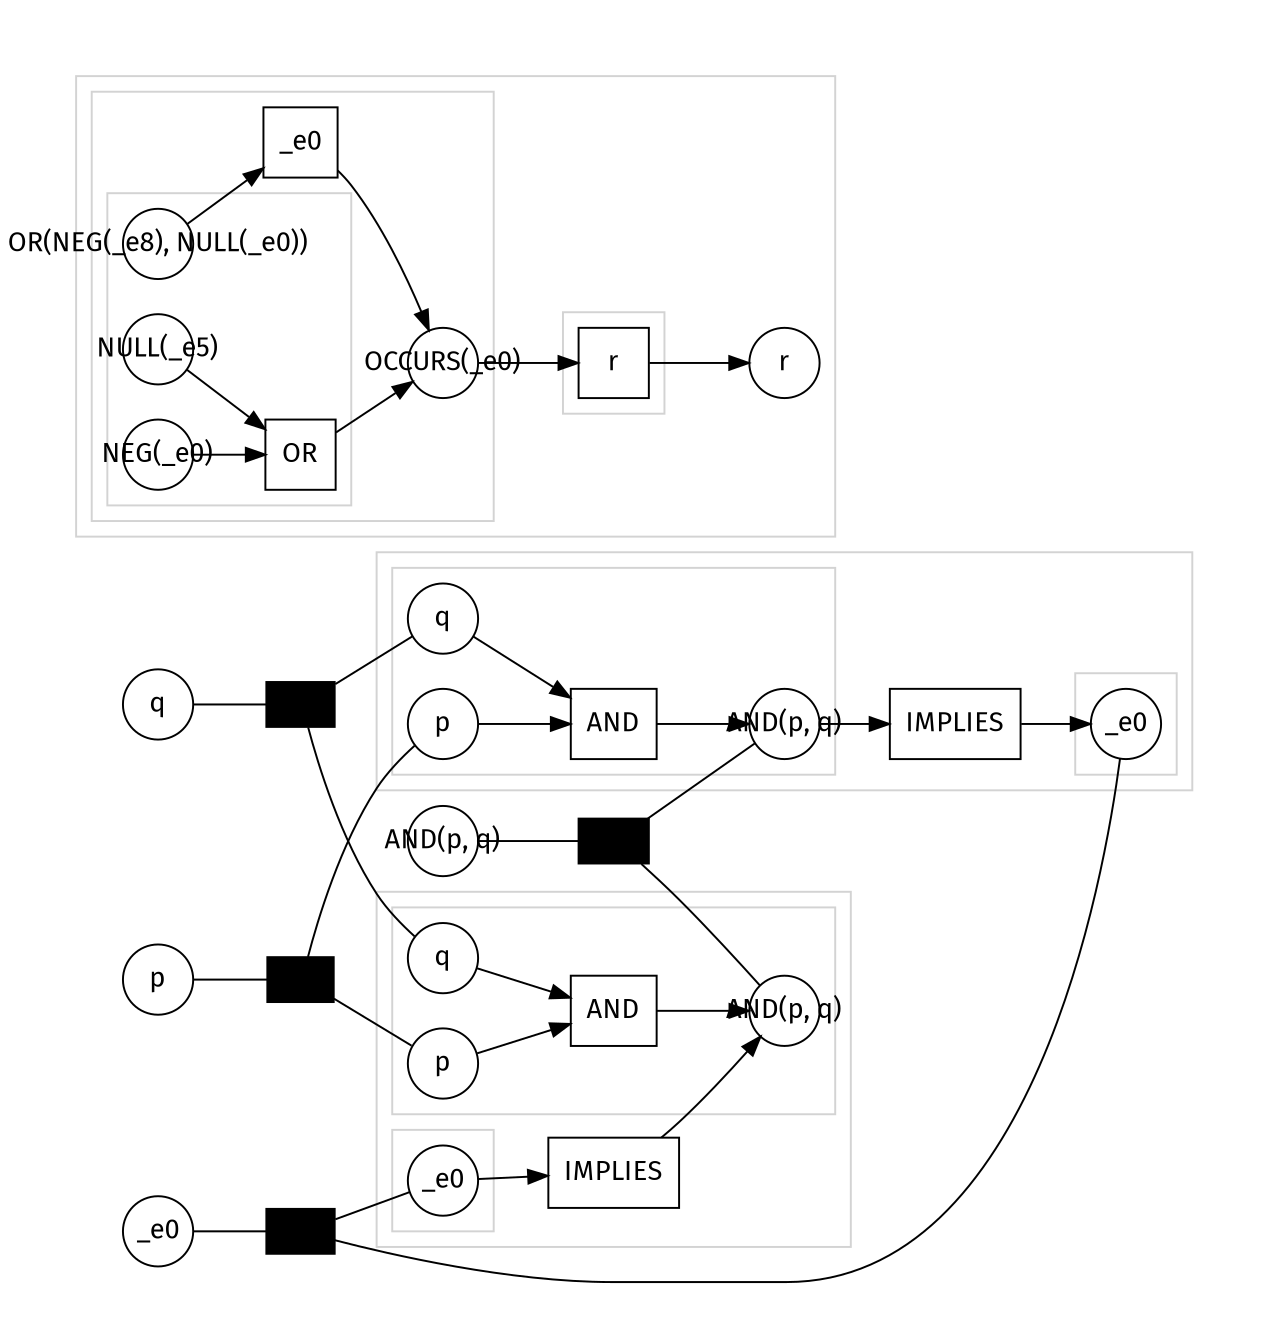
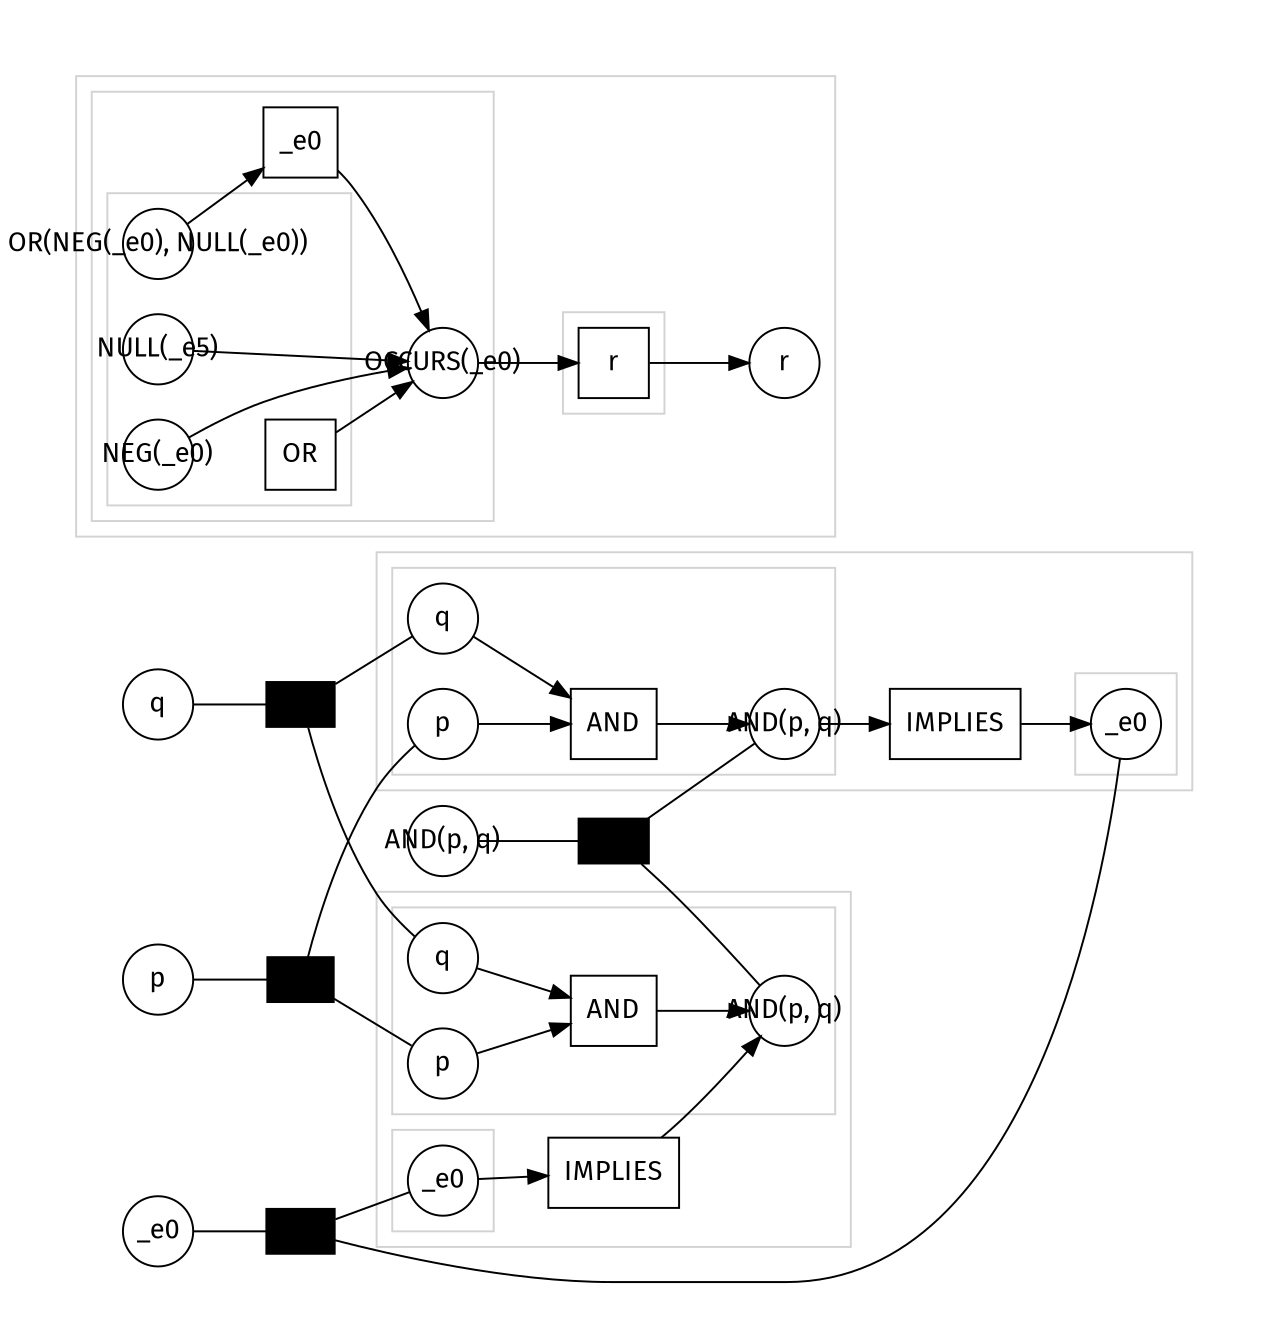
(158, 244) -> (158, 244)
(218, 393) -> (290, 356)
(220, 455) -> (285, 395)
